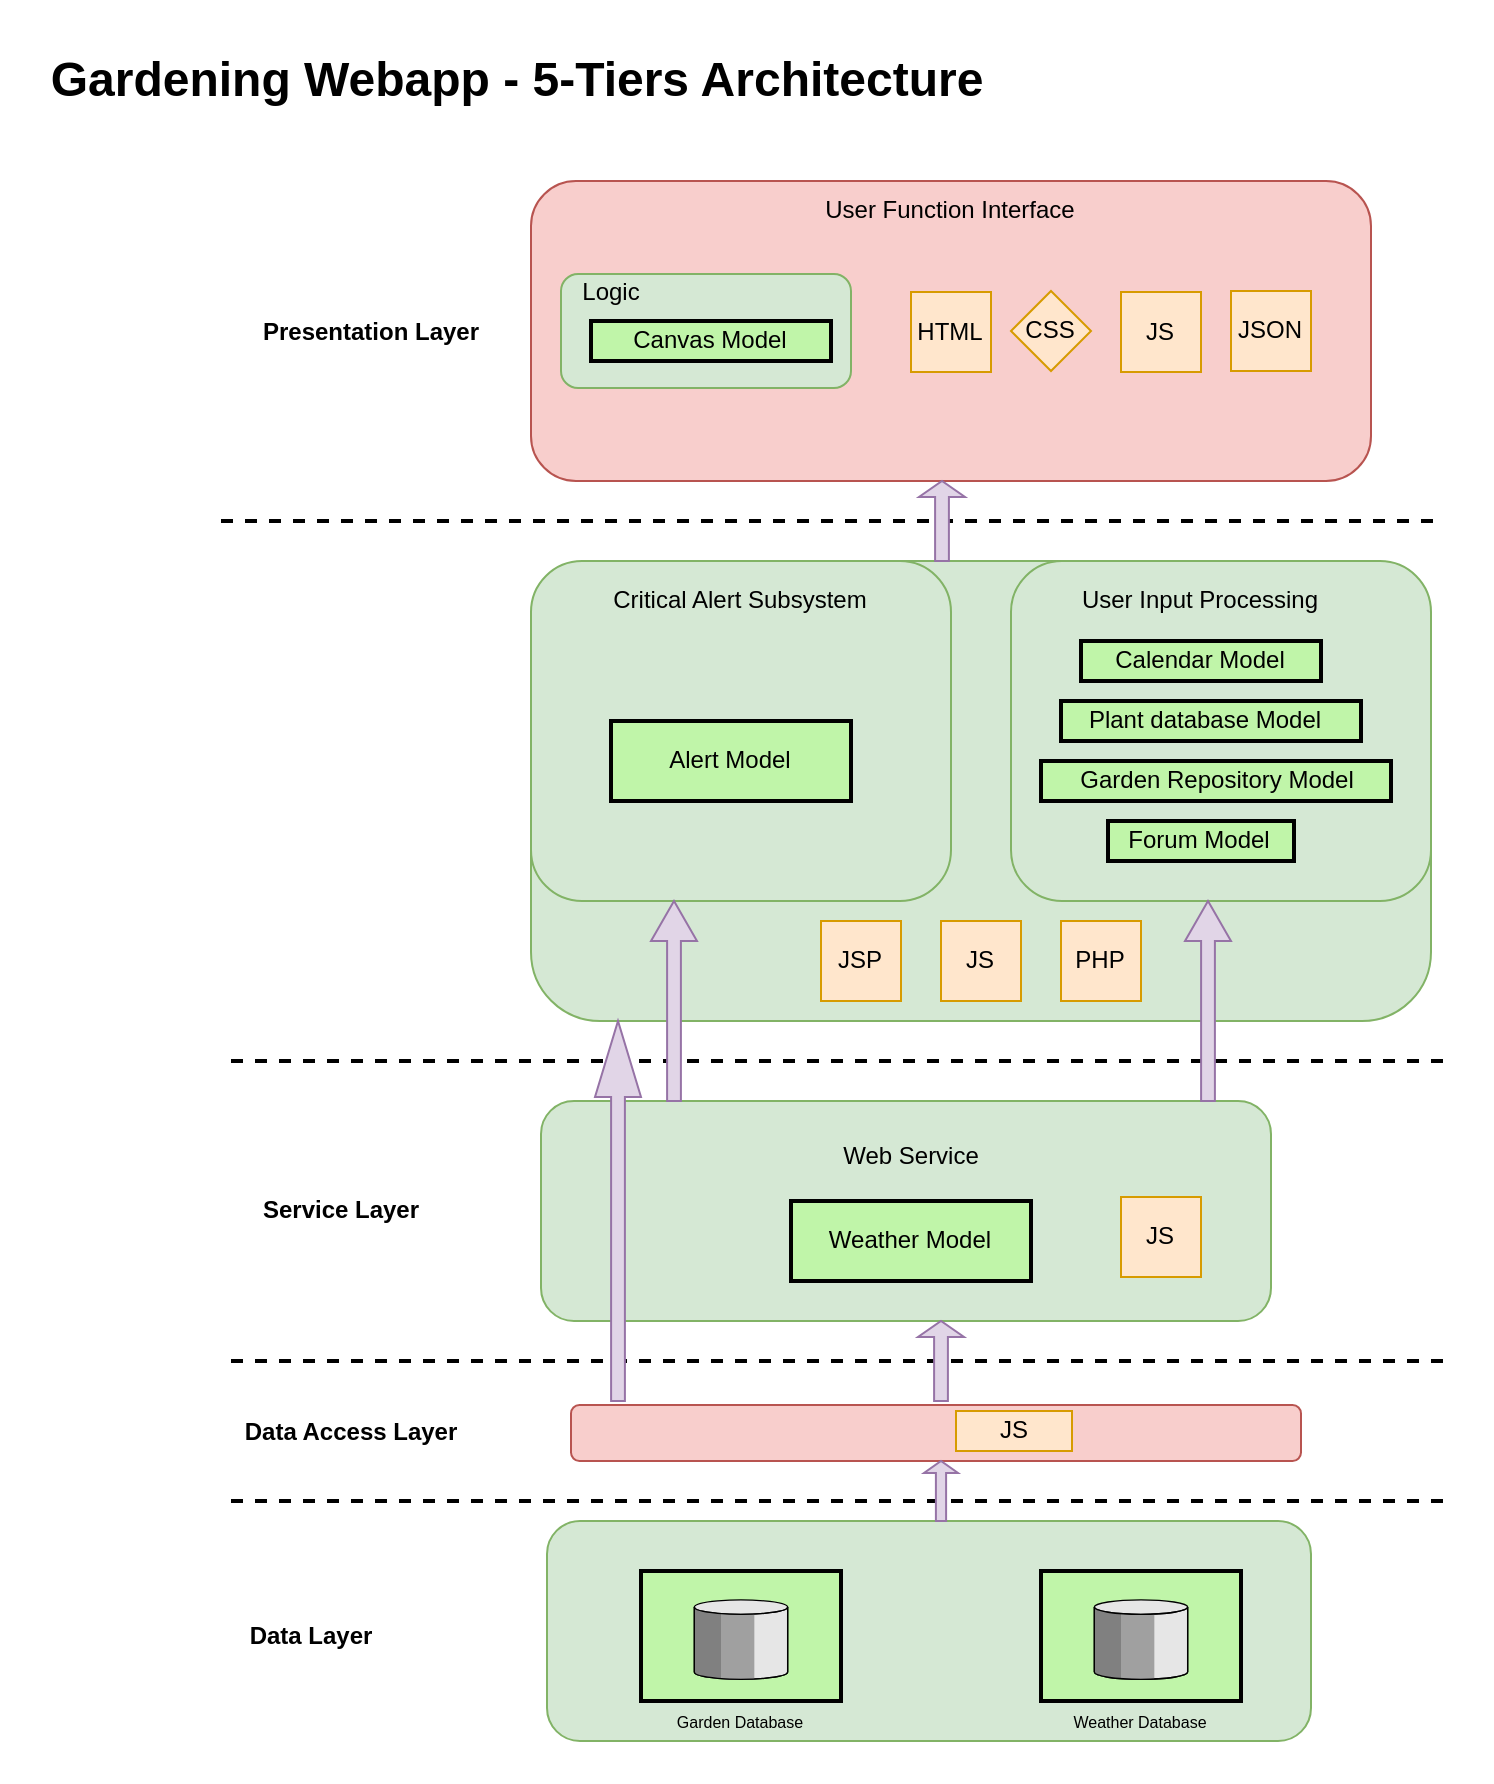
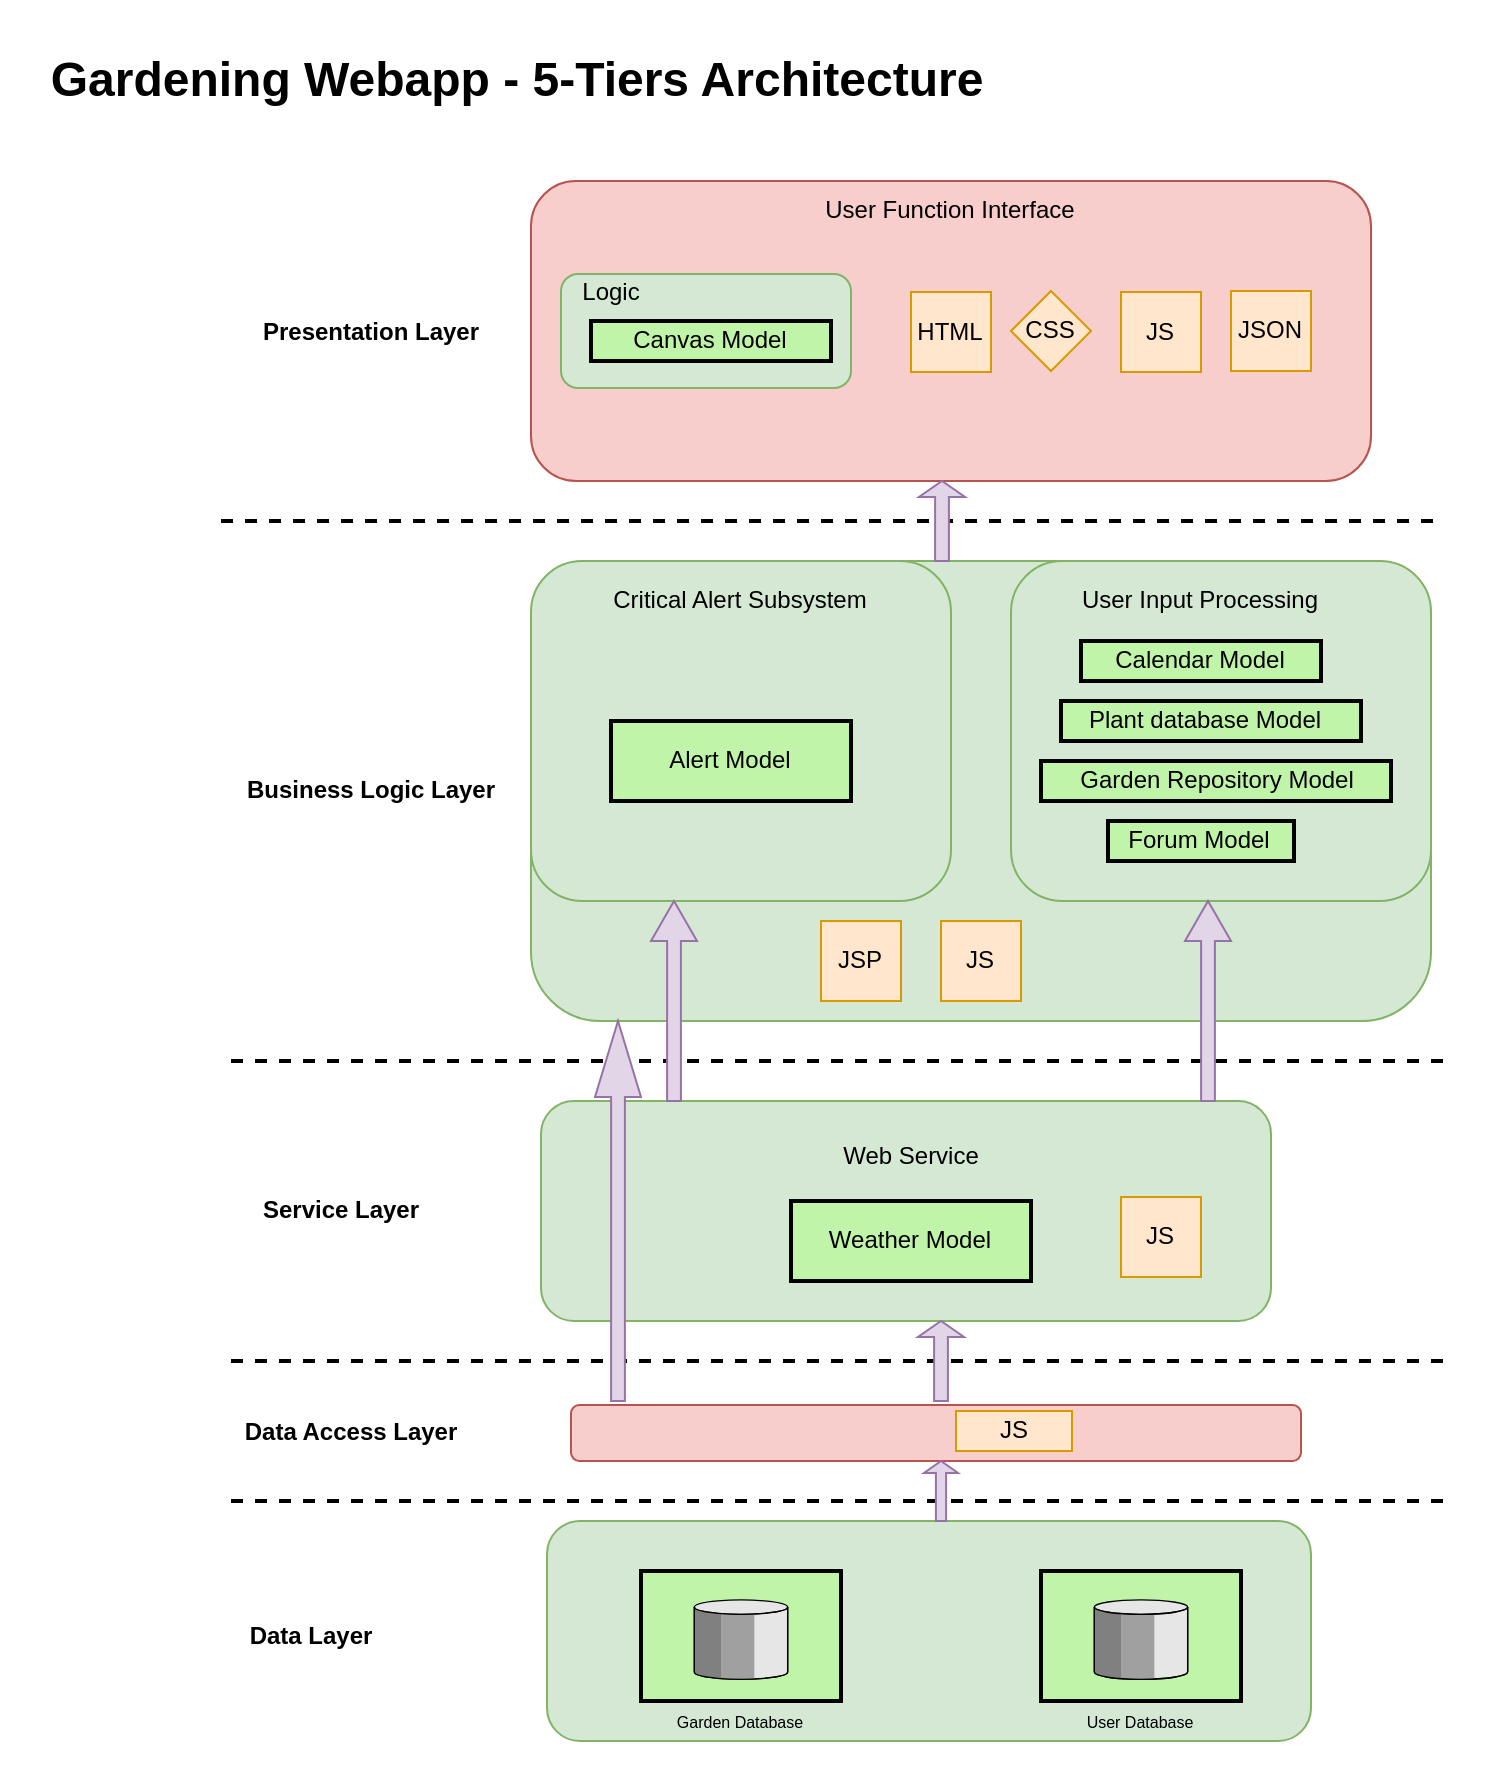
none -> (371, 791)
(1101, 961) -> none
(1140, 1723) -> (1140, 1723)
